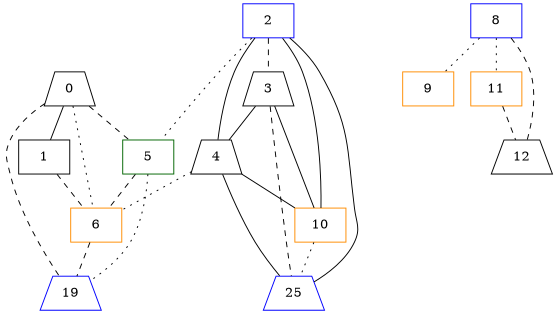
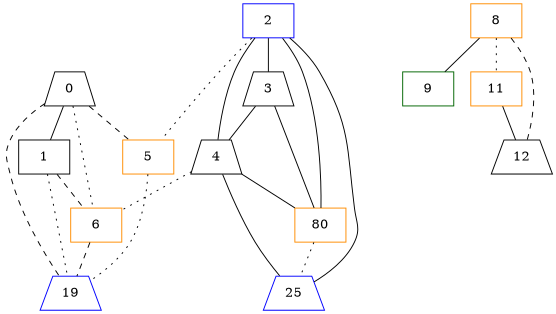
(496, 21) -> (496, 21)
(268, 55) -> (268, 55)
(462, 55) -> (462, 55)
(428, 89) -> (428, 89)
(509, 123) -> (509, 123)
(148, 157) -> (148, 157)
(122, 191) -> none
(280, 191) -> none
none -> (57, 225)
(320, 225) -> (320, 225)
